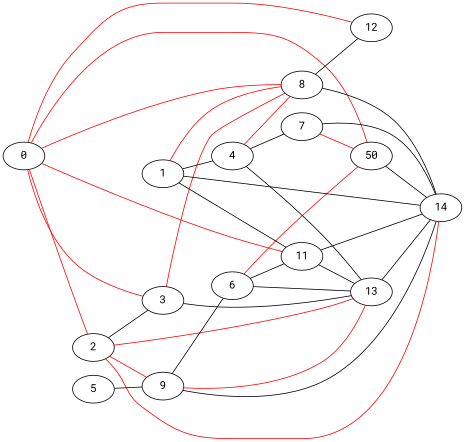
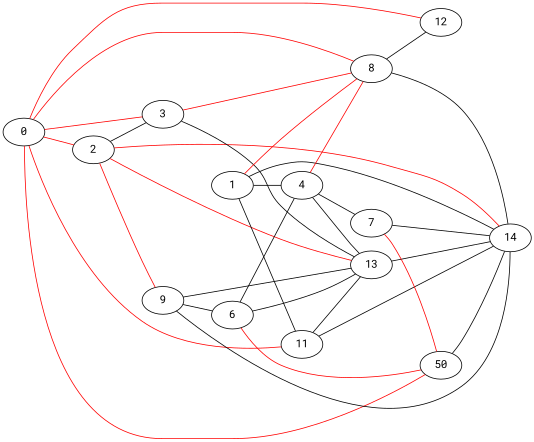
(267, 271) -> (267, 250)
(290, 376) -> (267, 283)
(93, 389) -> none
